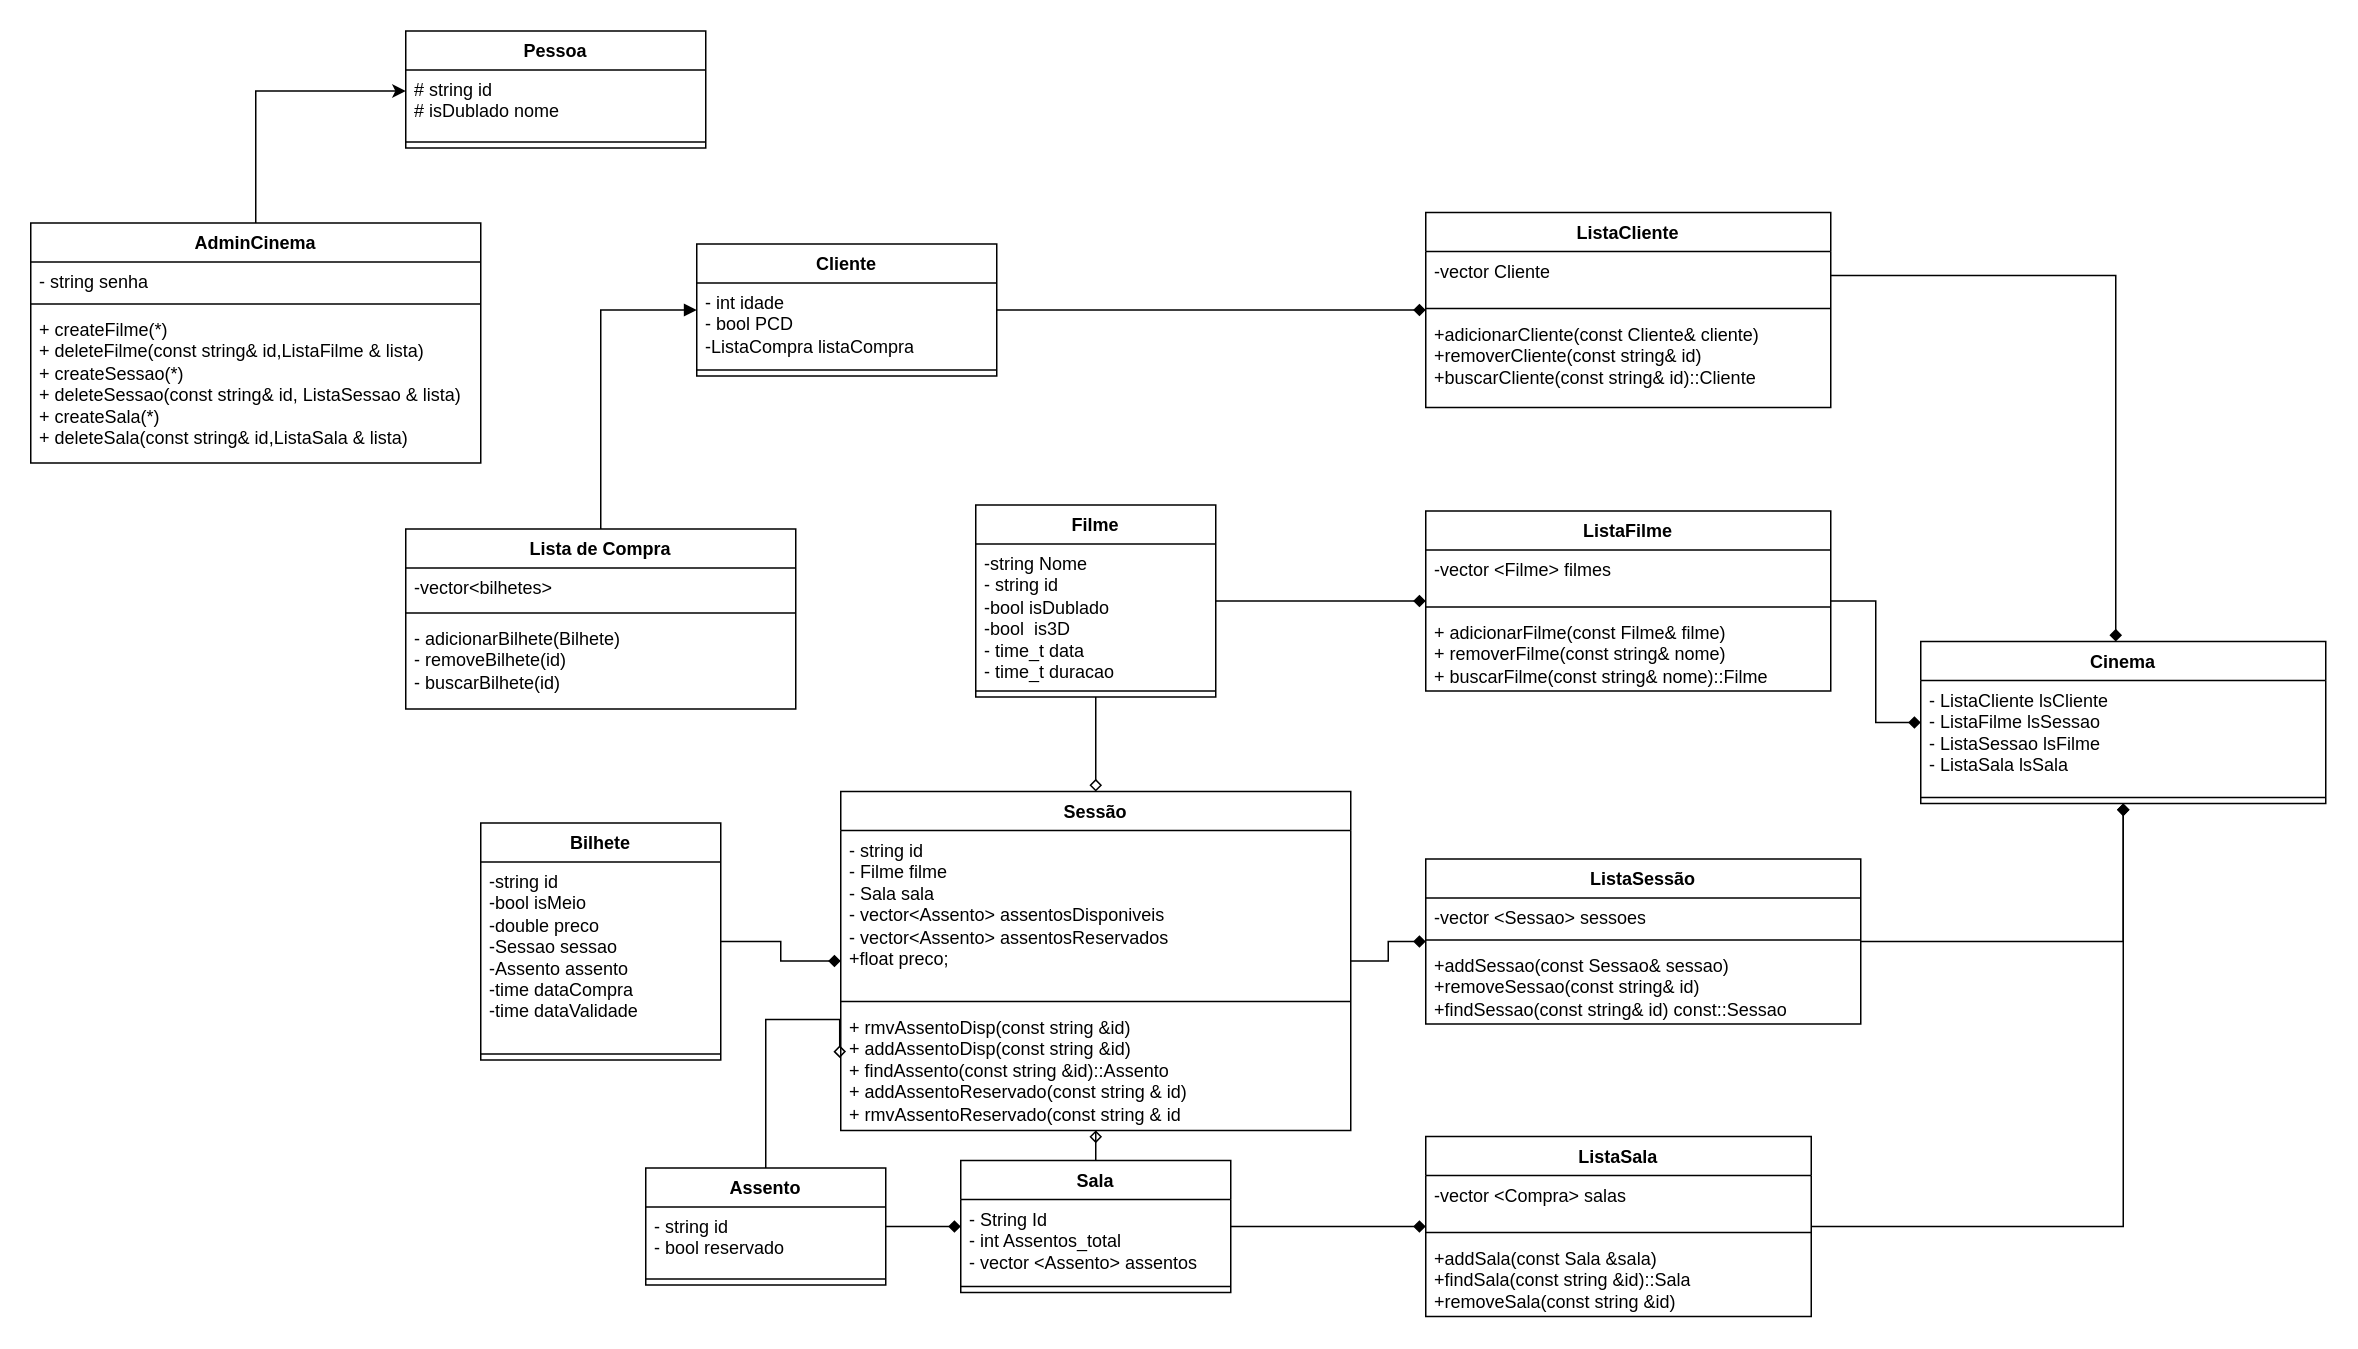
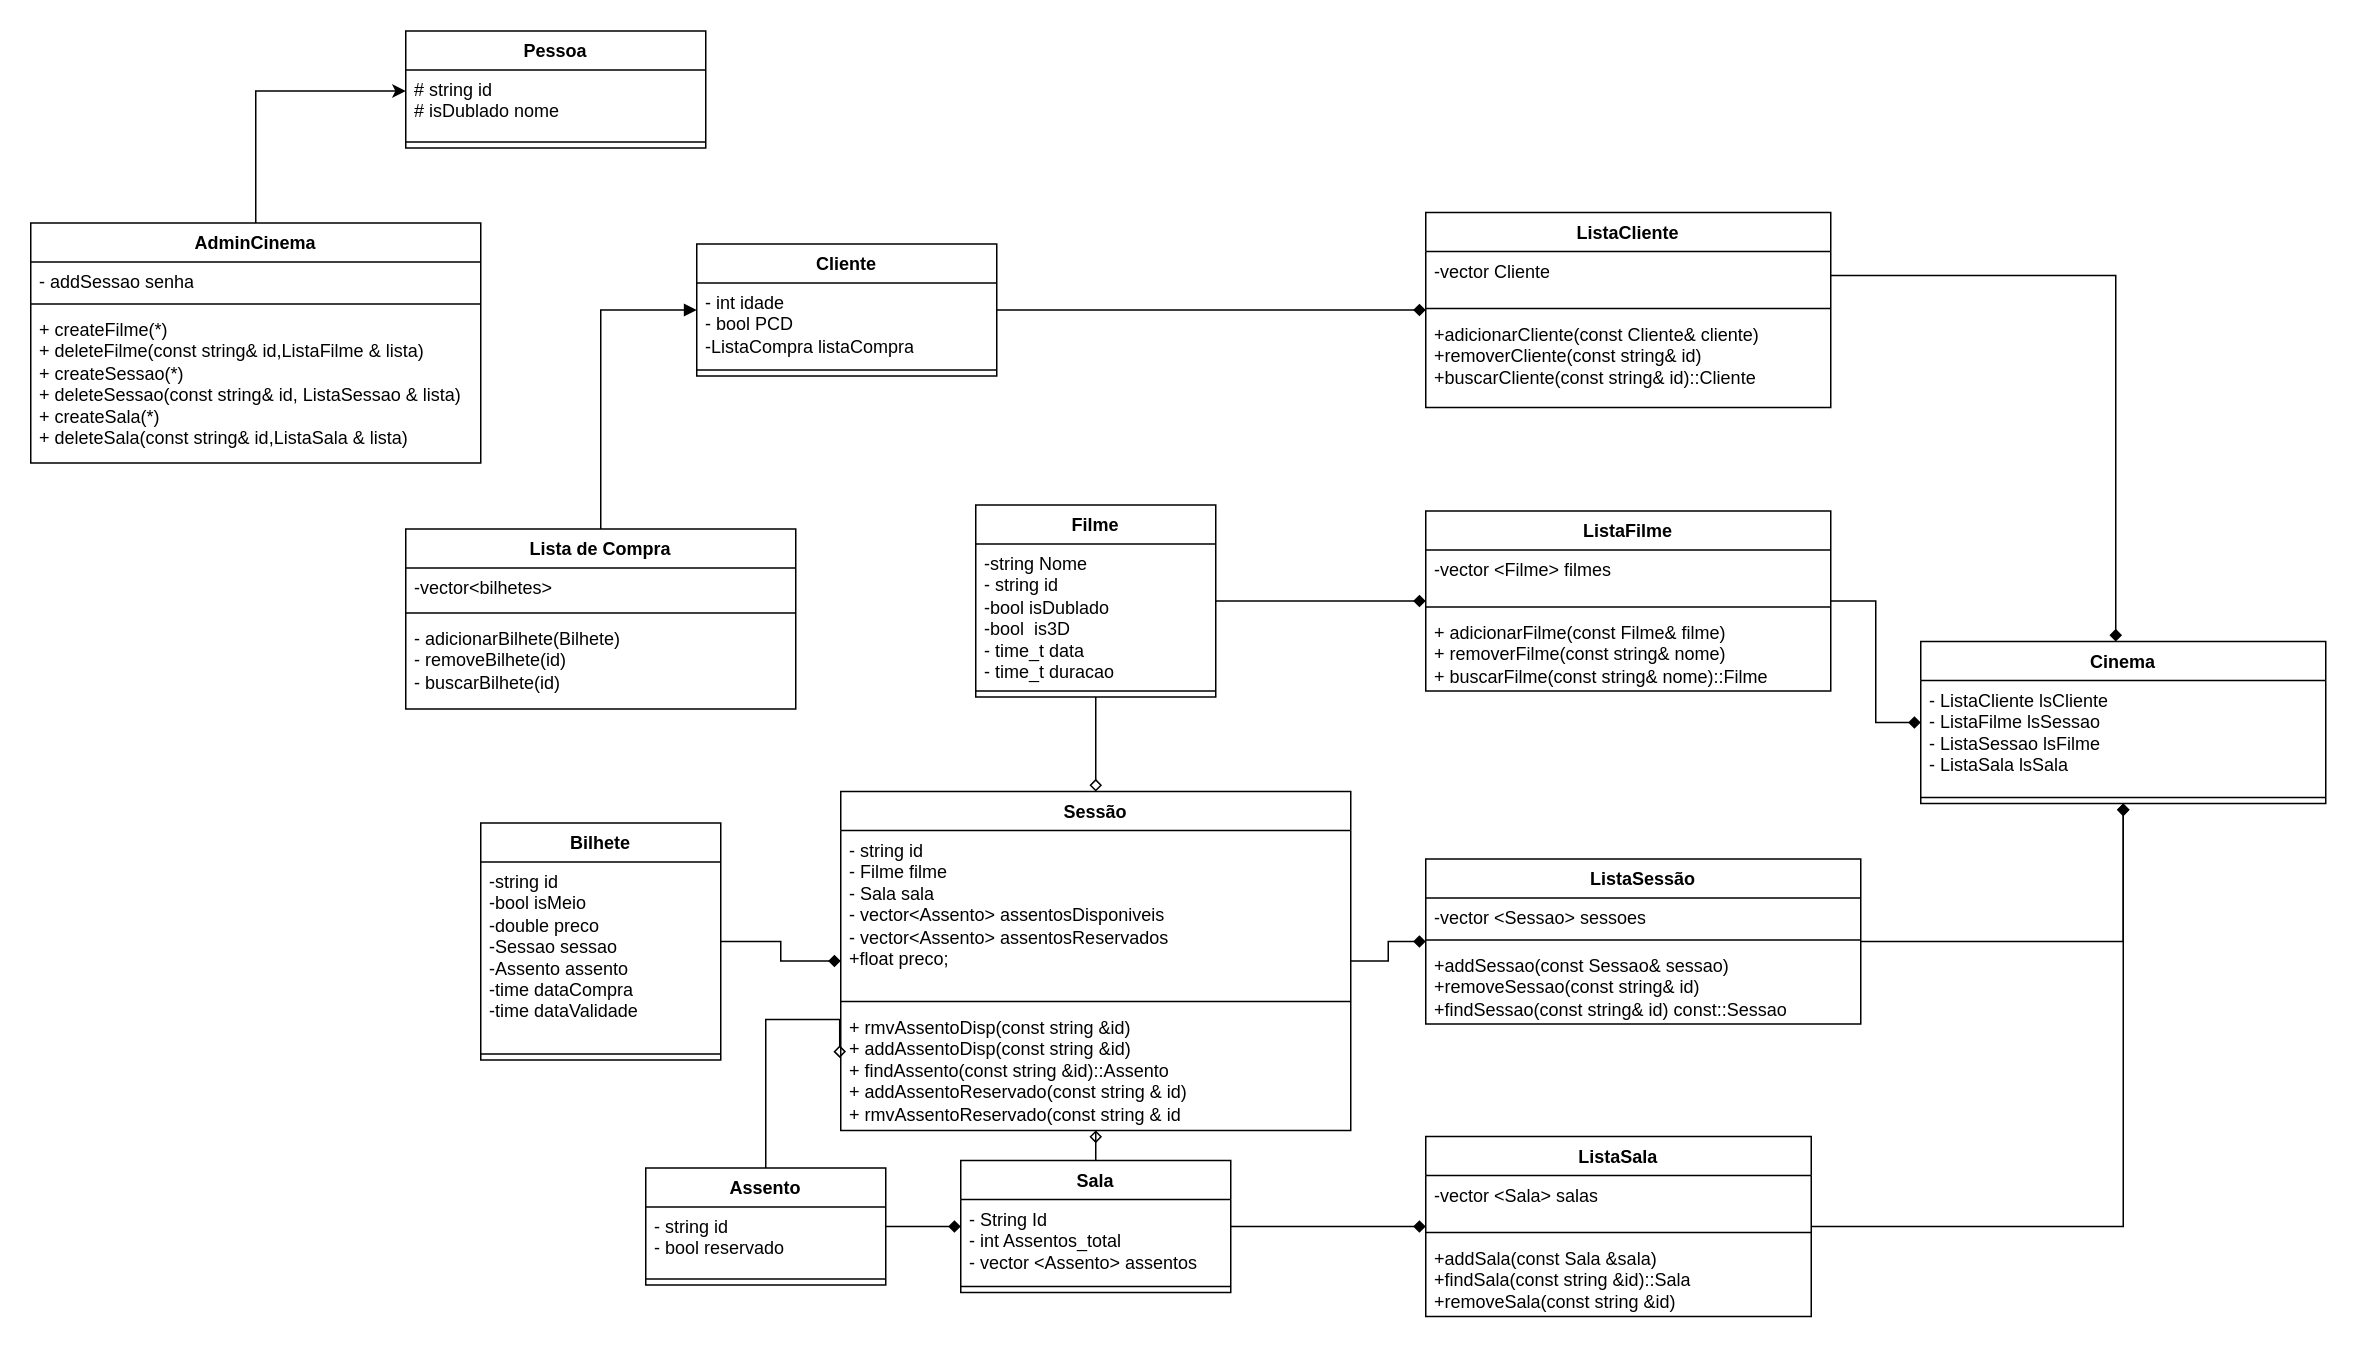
(103, 283) -> (121, 283)
(1539, 1197) -> (1526, 1197)
